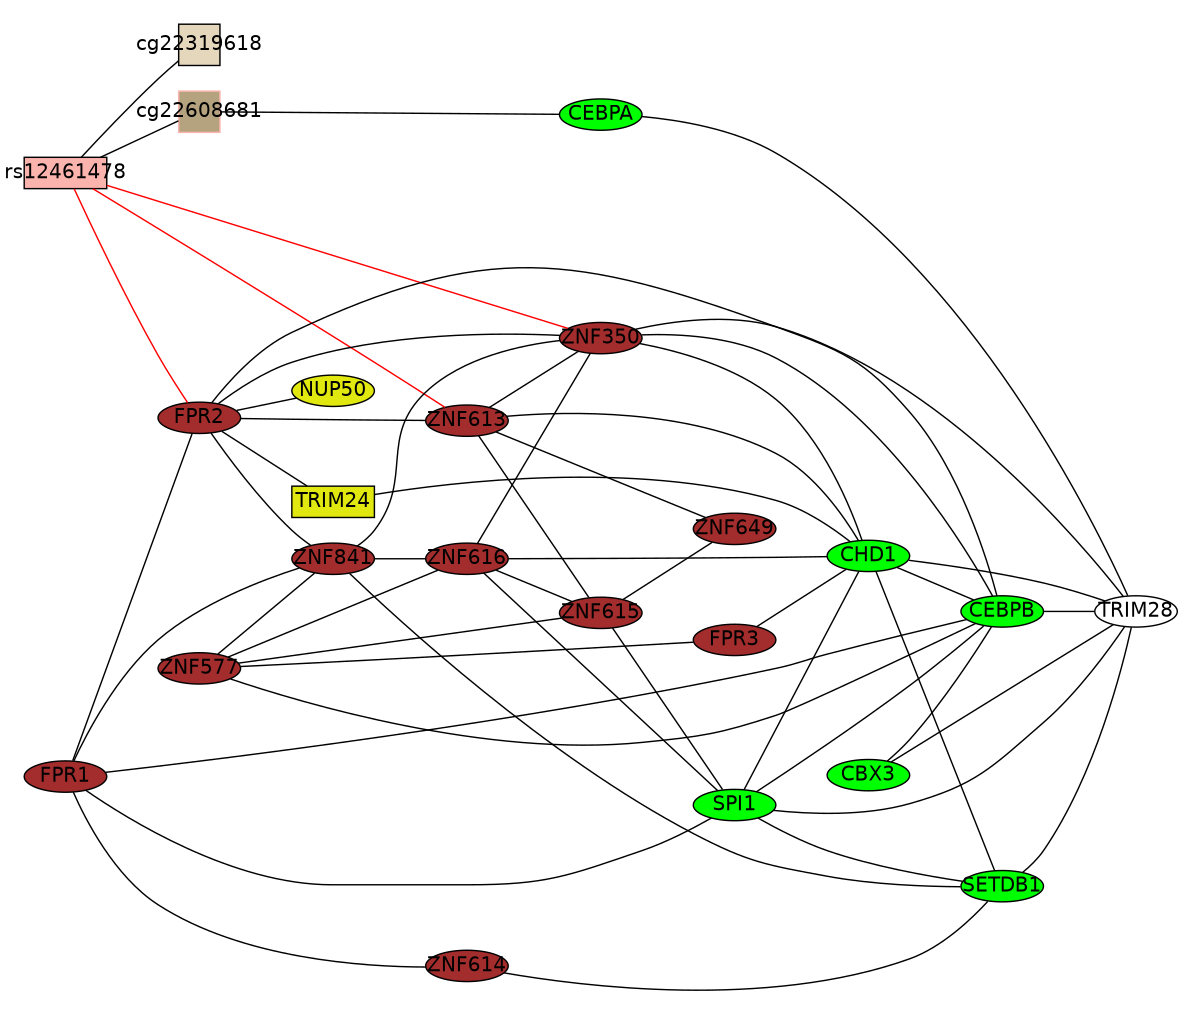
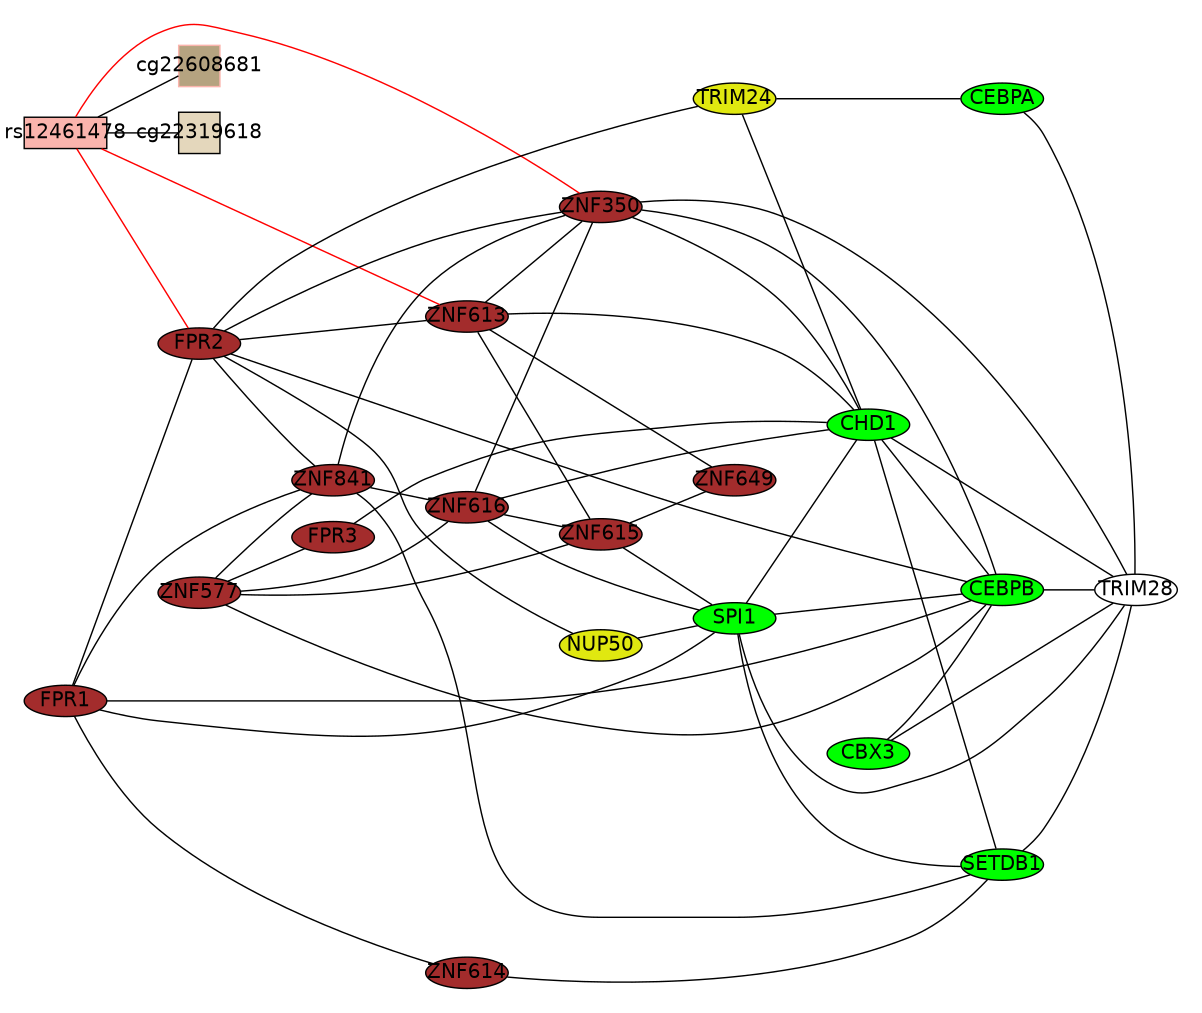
(390, 113) -> (868, 99)
(333, 502) -> (735, 99)
none -> (668, 632)
